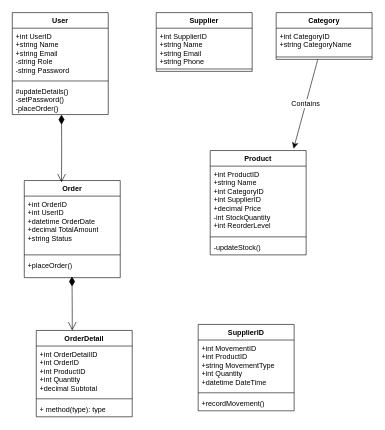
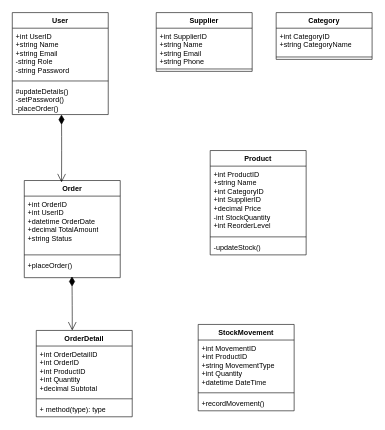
(306, 103) -> none
(246, 333) -> (246, 333)
